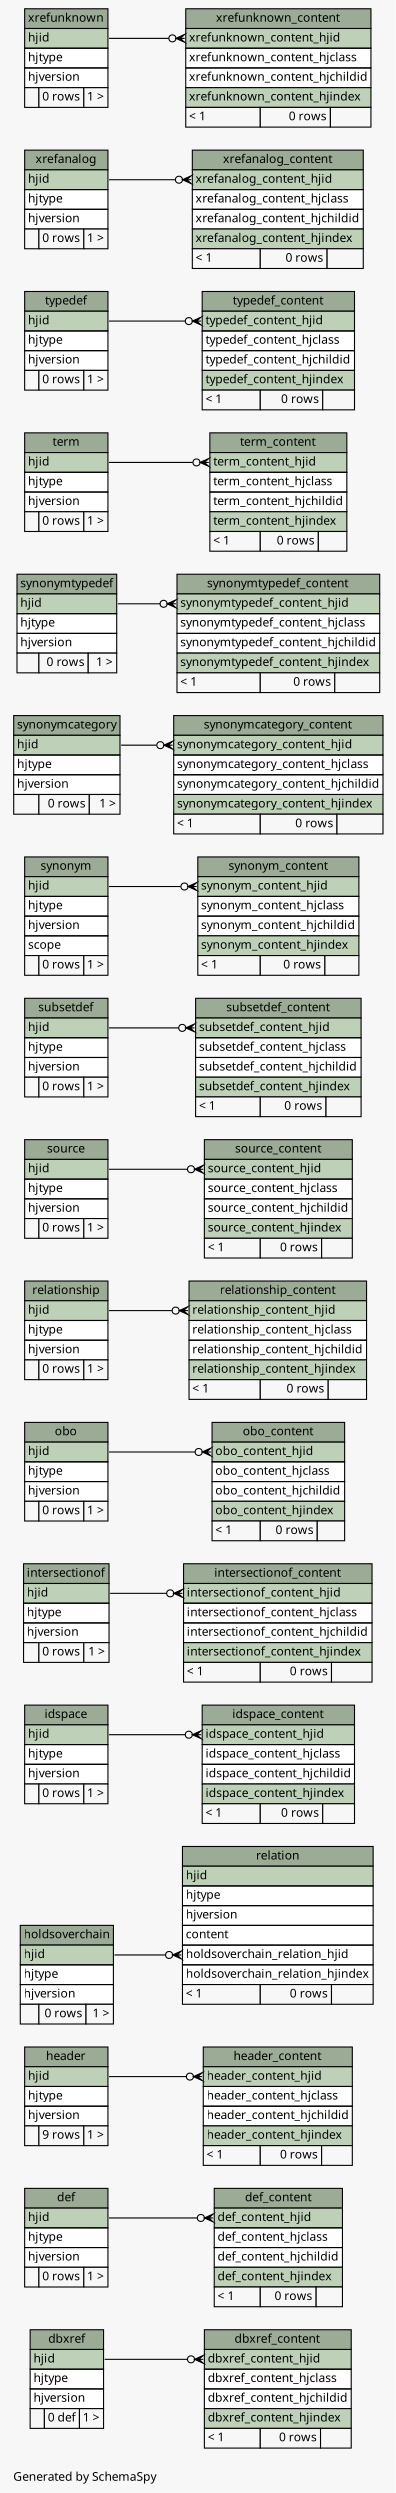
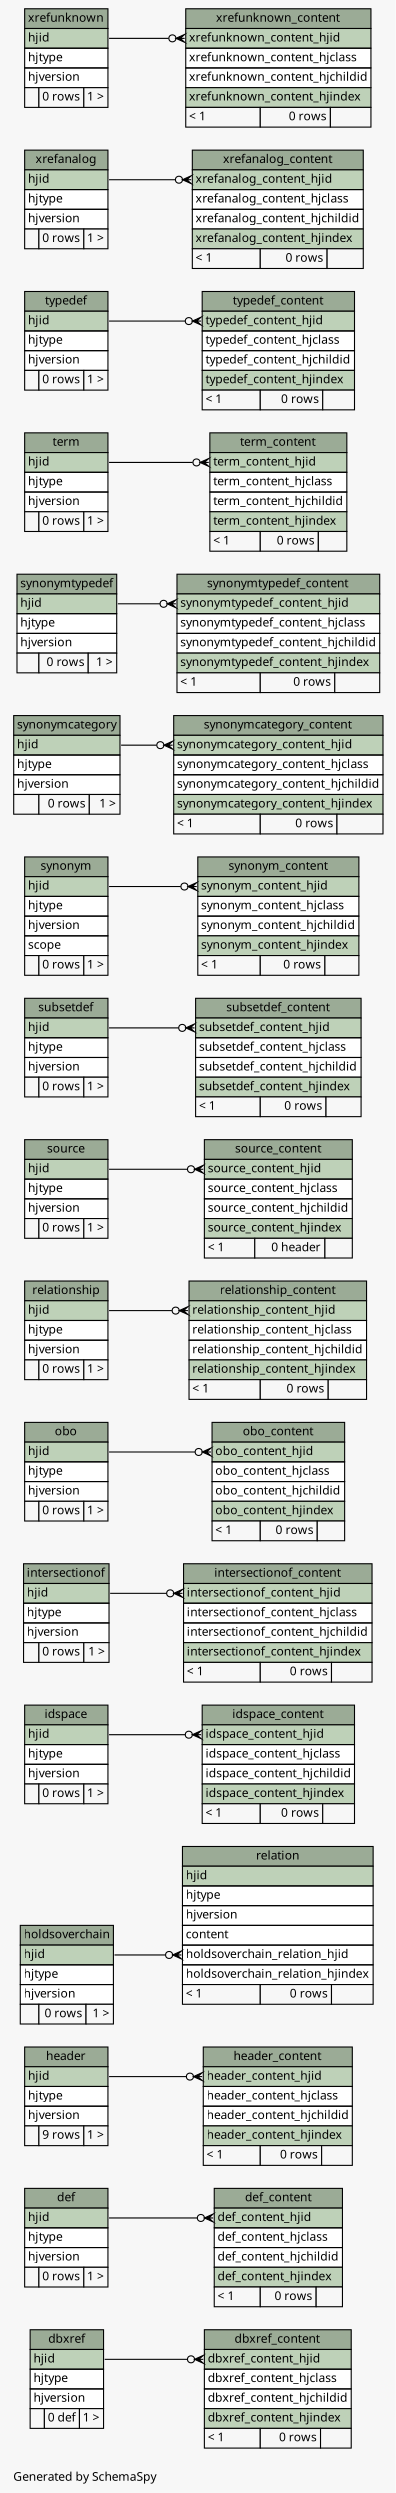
(299, 1248) -> (296, 1248)
